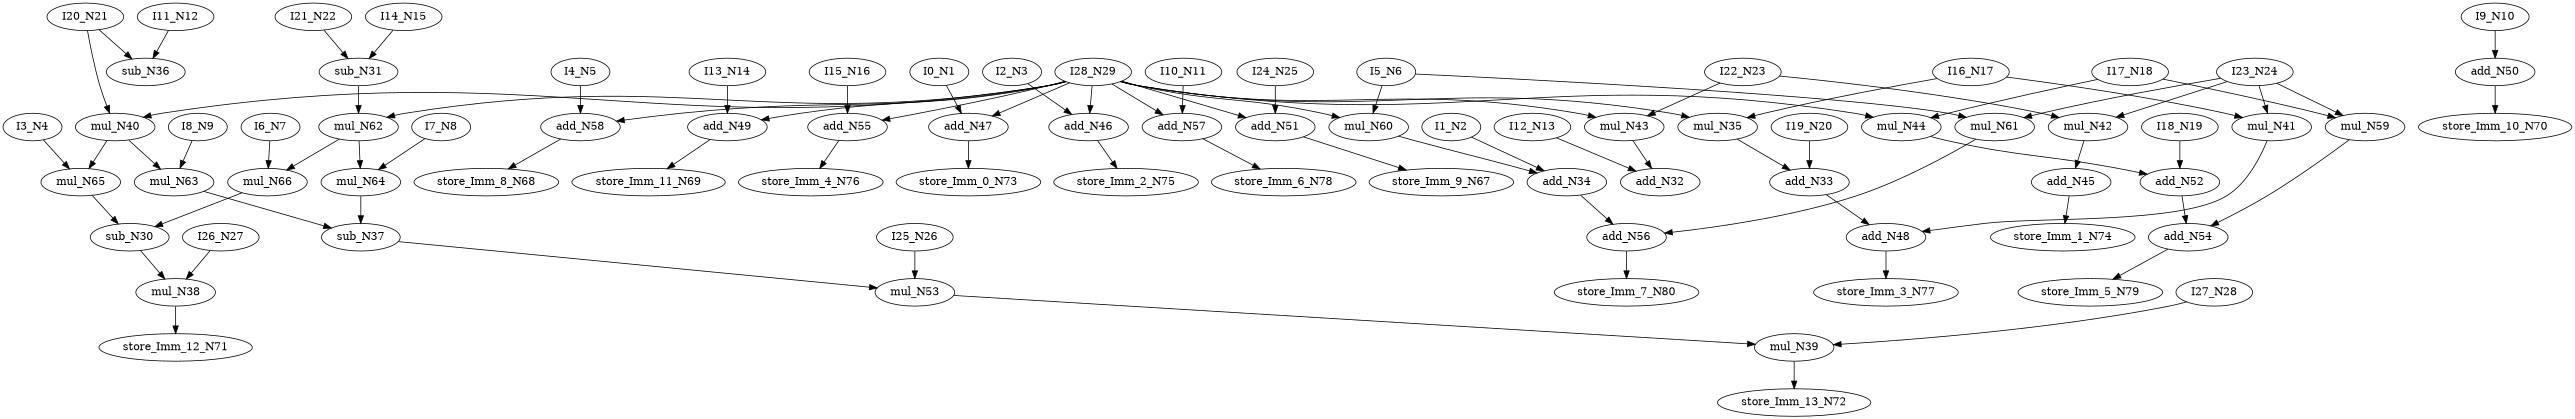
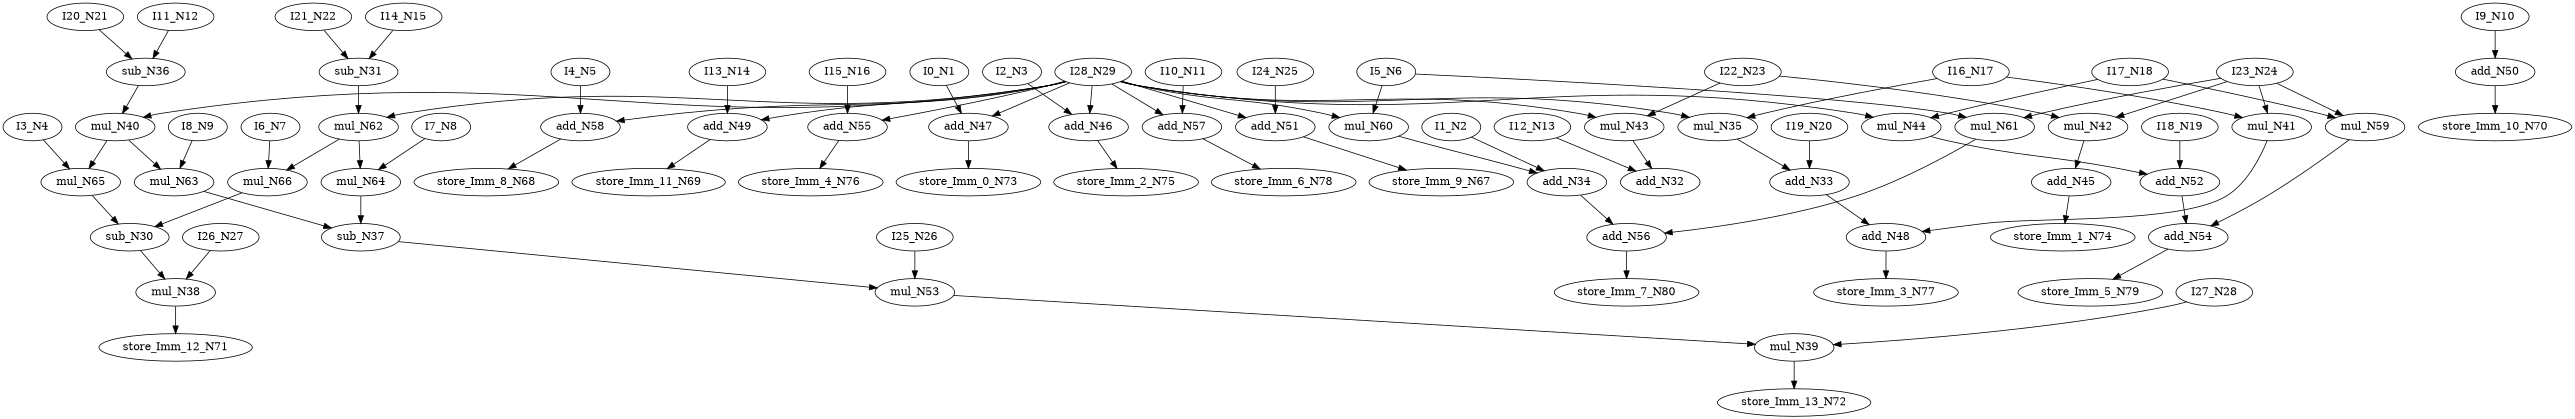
(95, 69) -> (132, 96)
